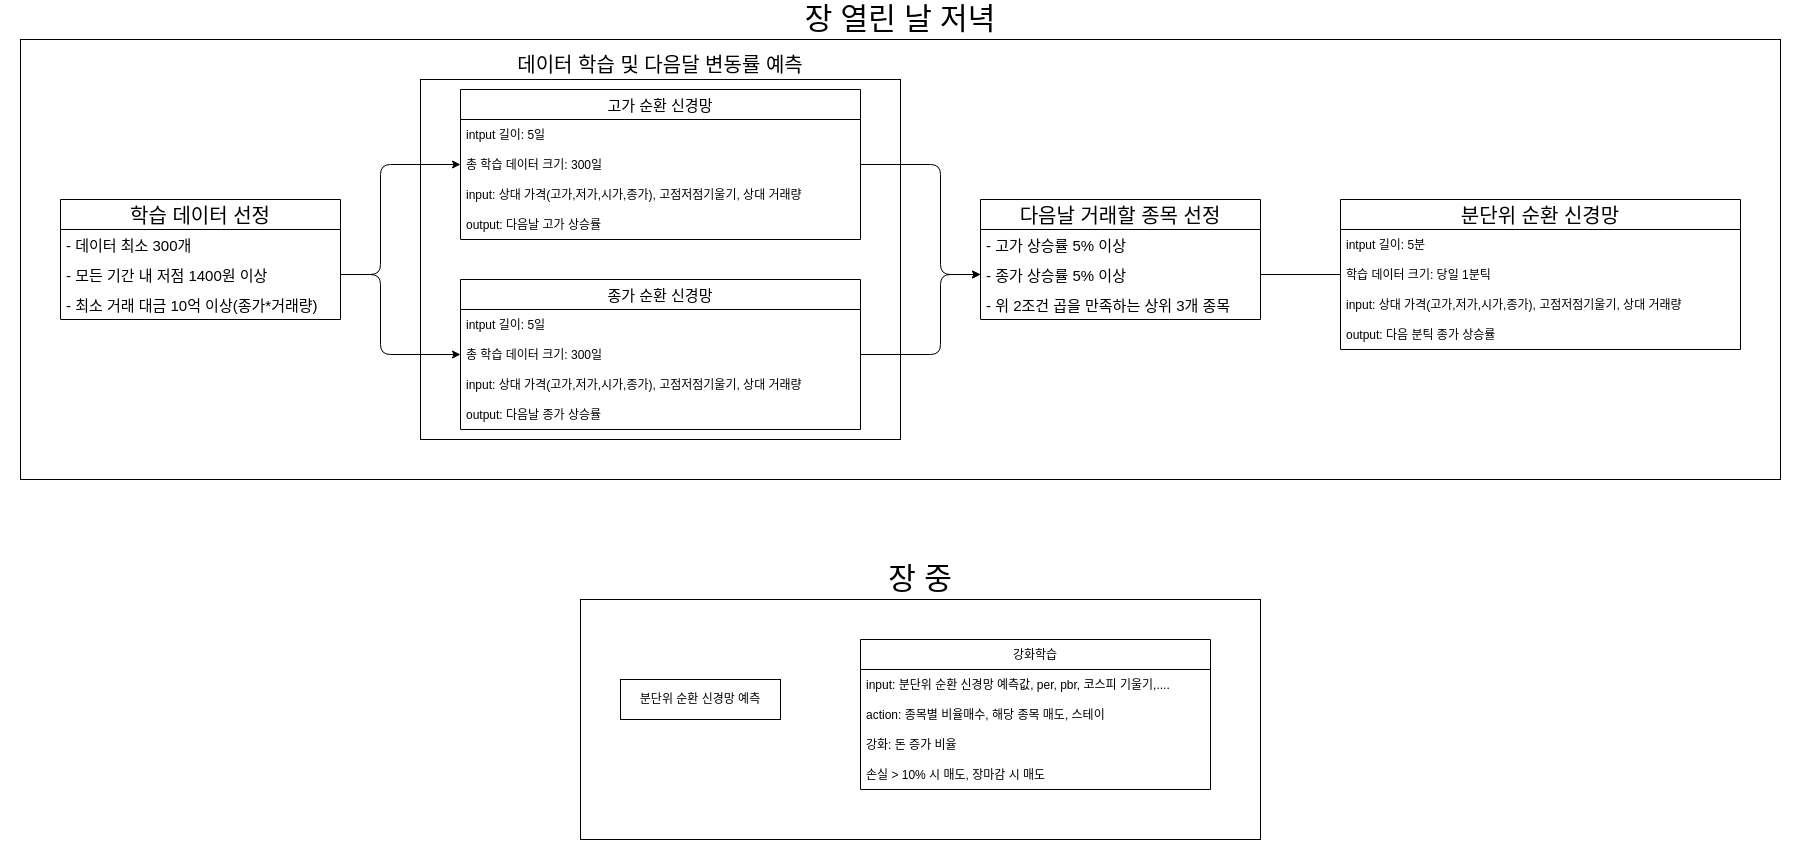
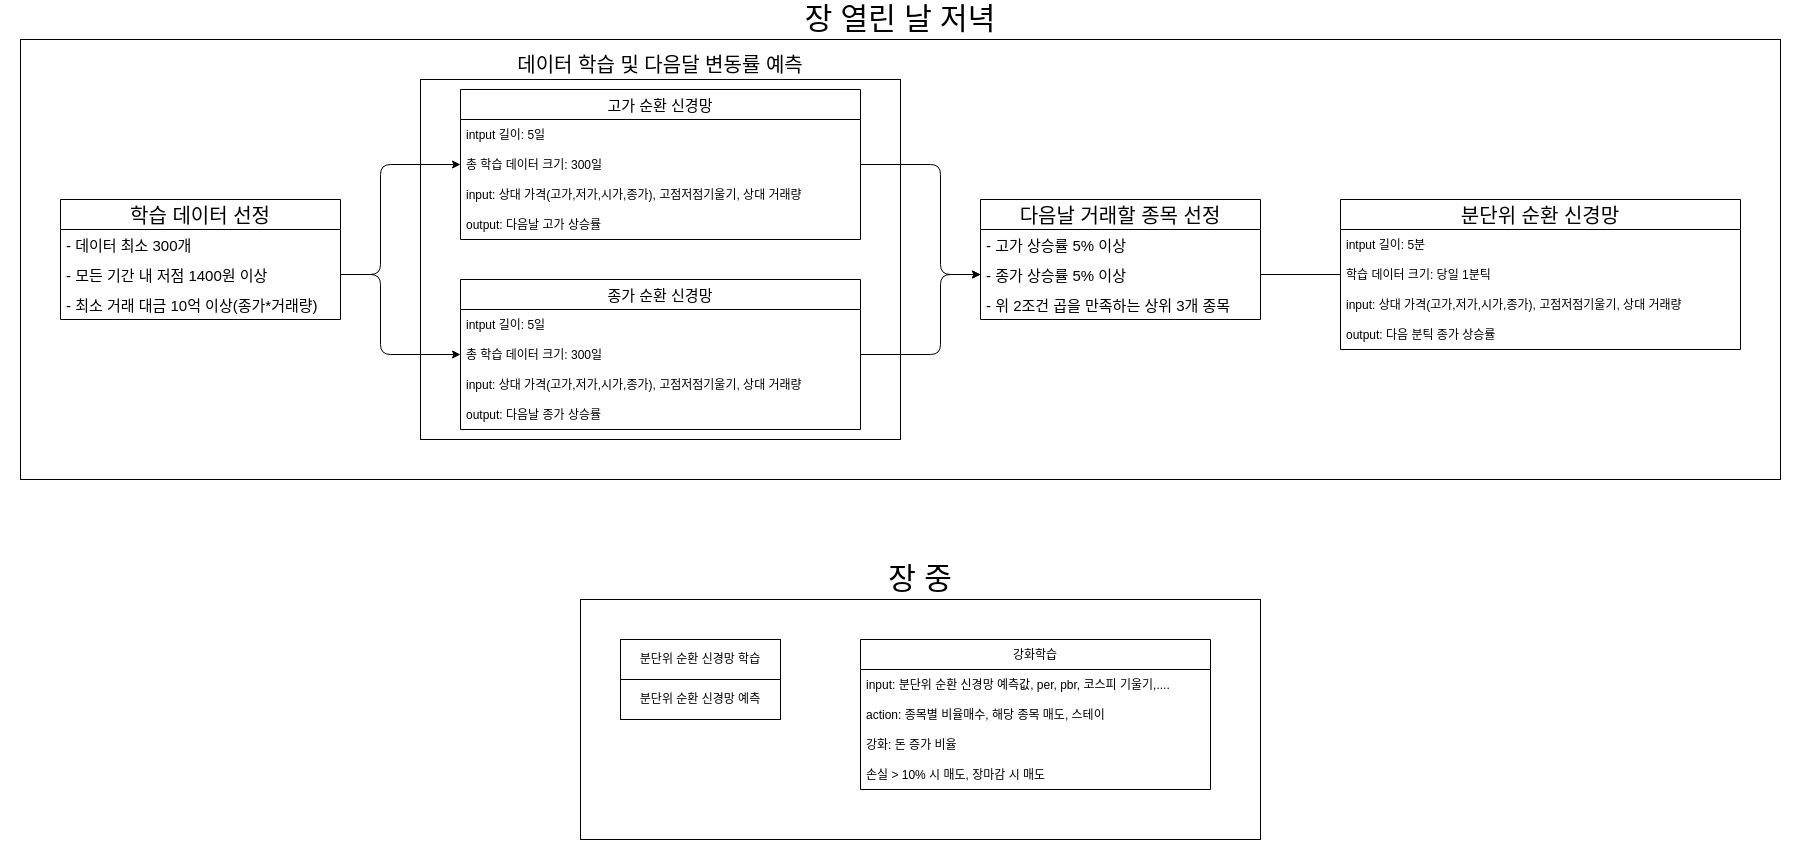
none -> (701, 660)
